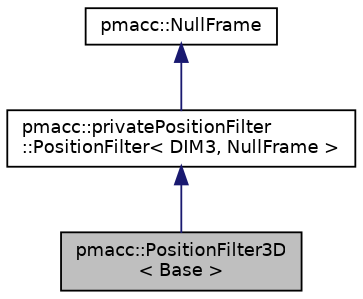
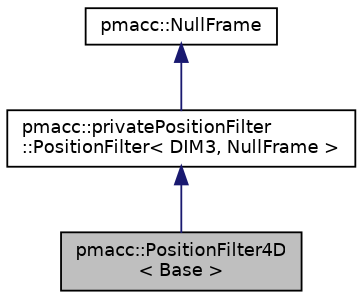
(181, 261) -> (181, 261)
